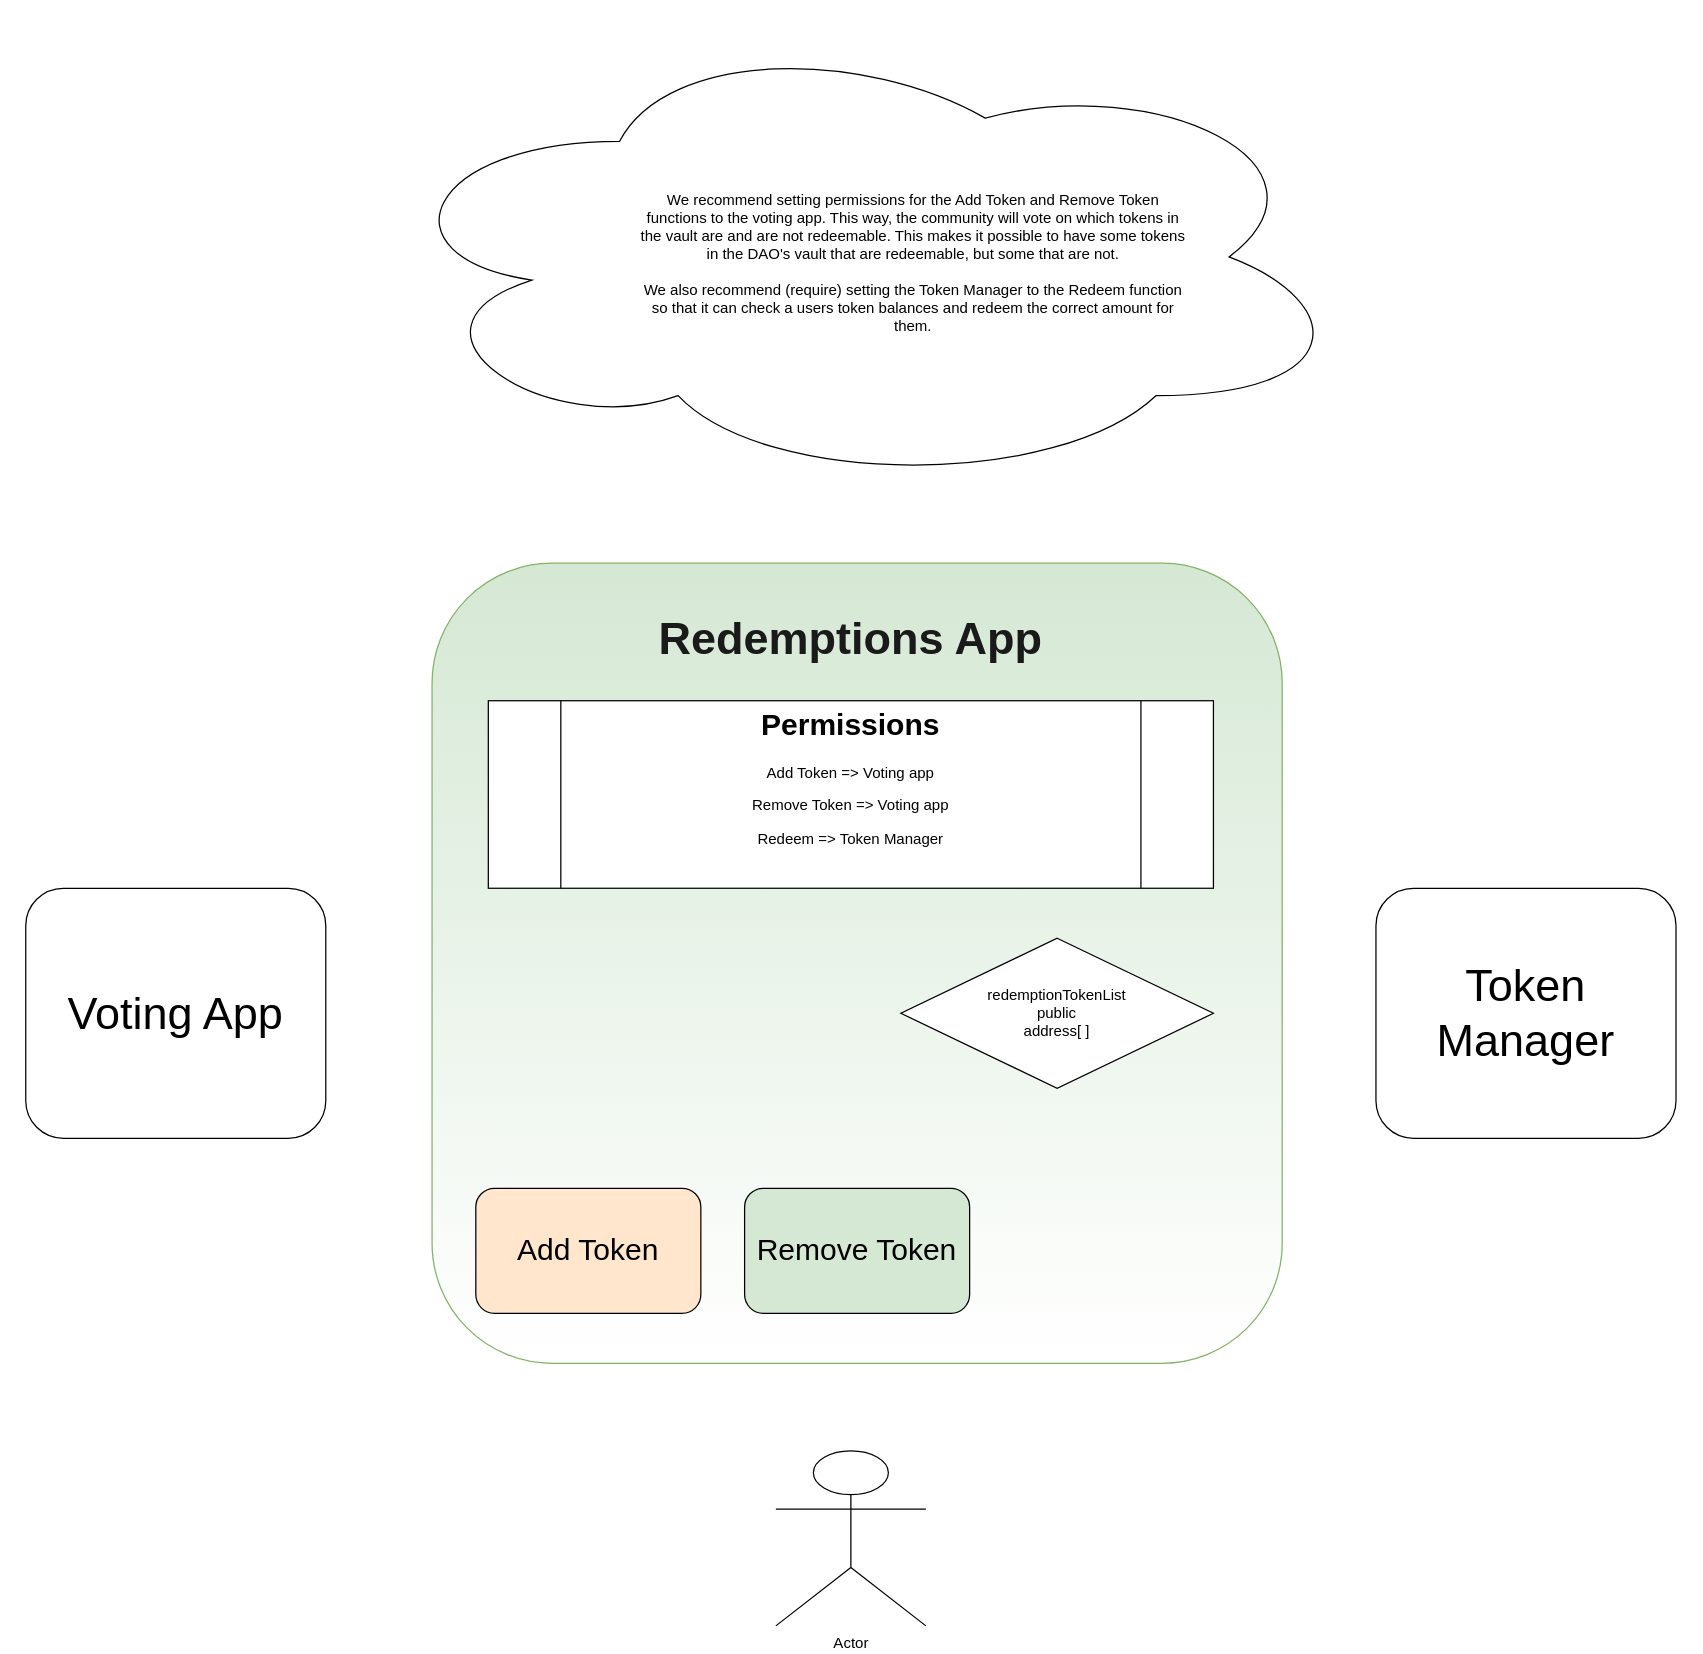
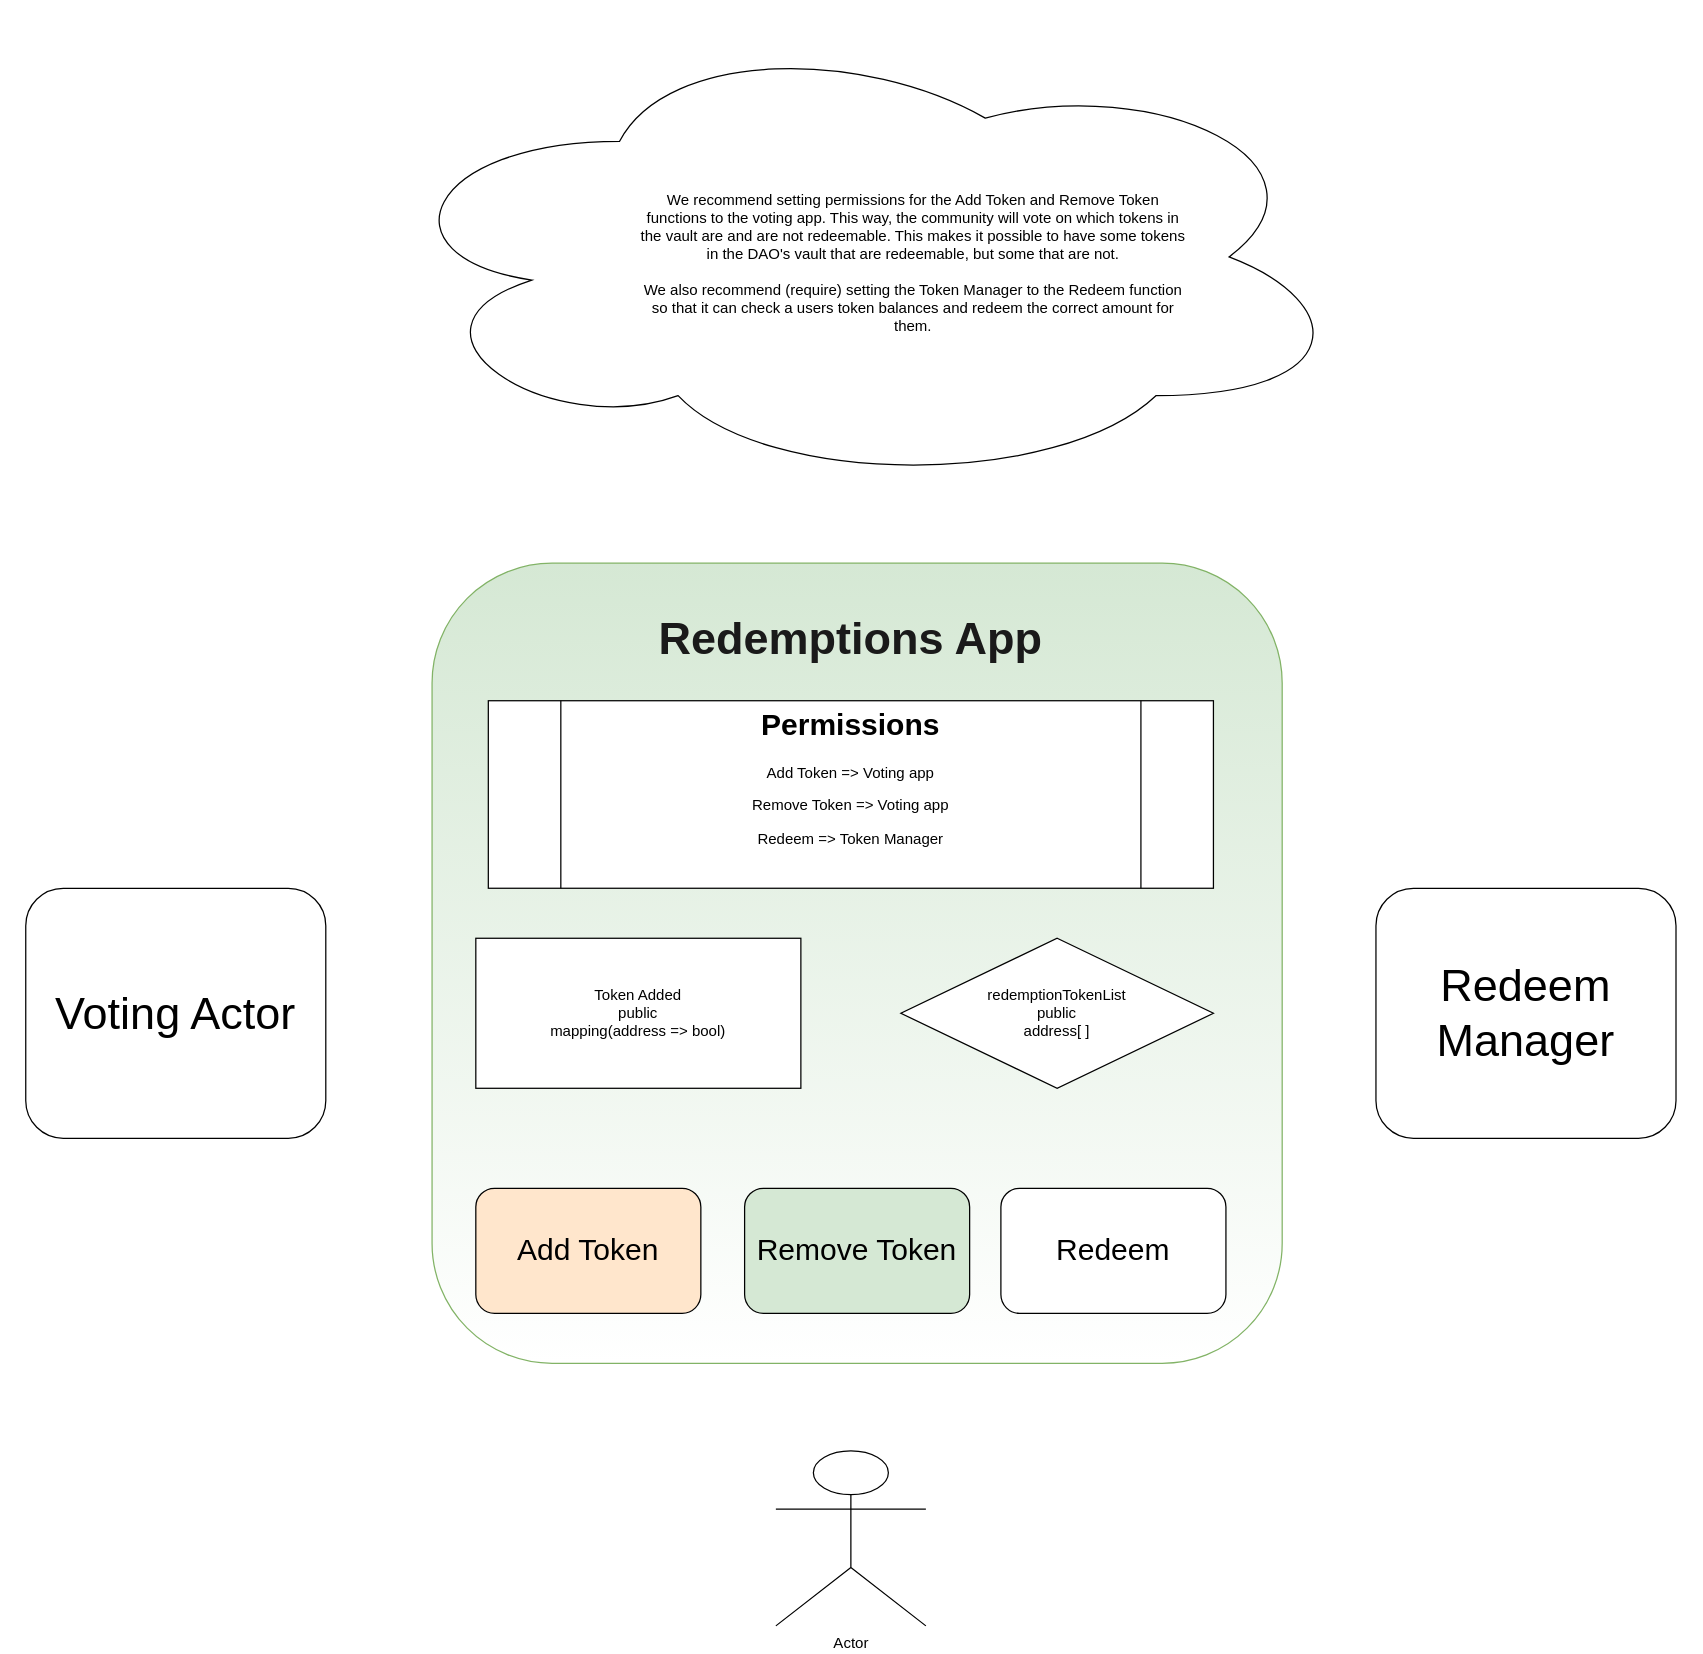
(176, 1013) -> (176, 1013)
none -> (638, 1013)
(1526, 1013) -> (1526, 1013)
none -> (1113, 1251)
